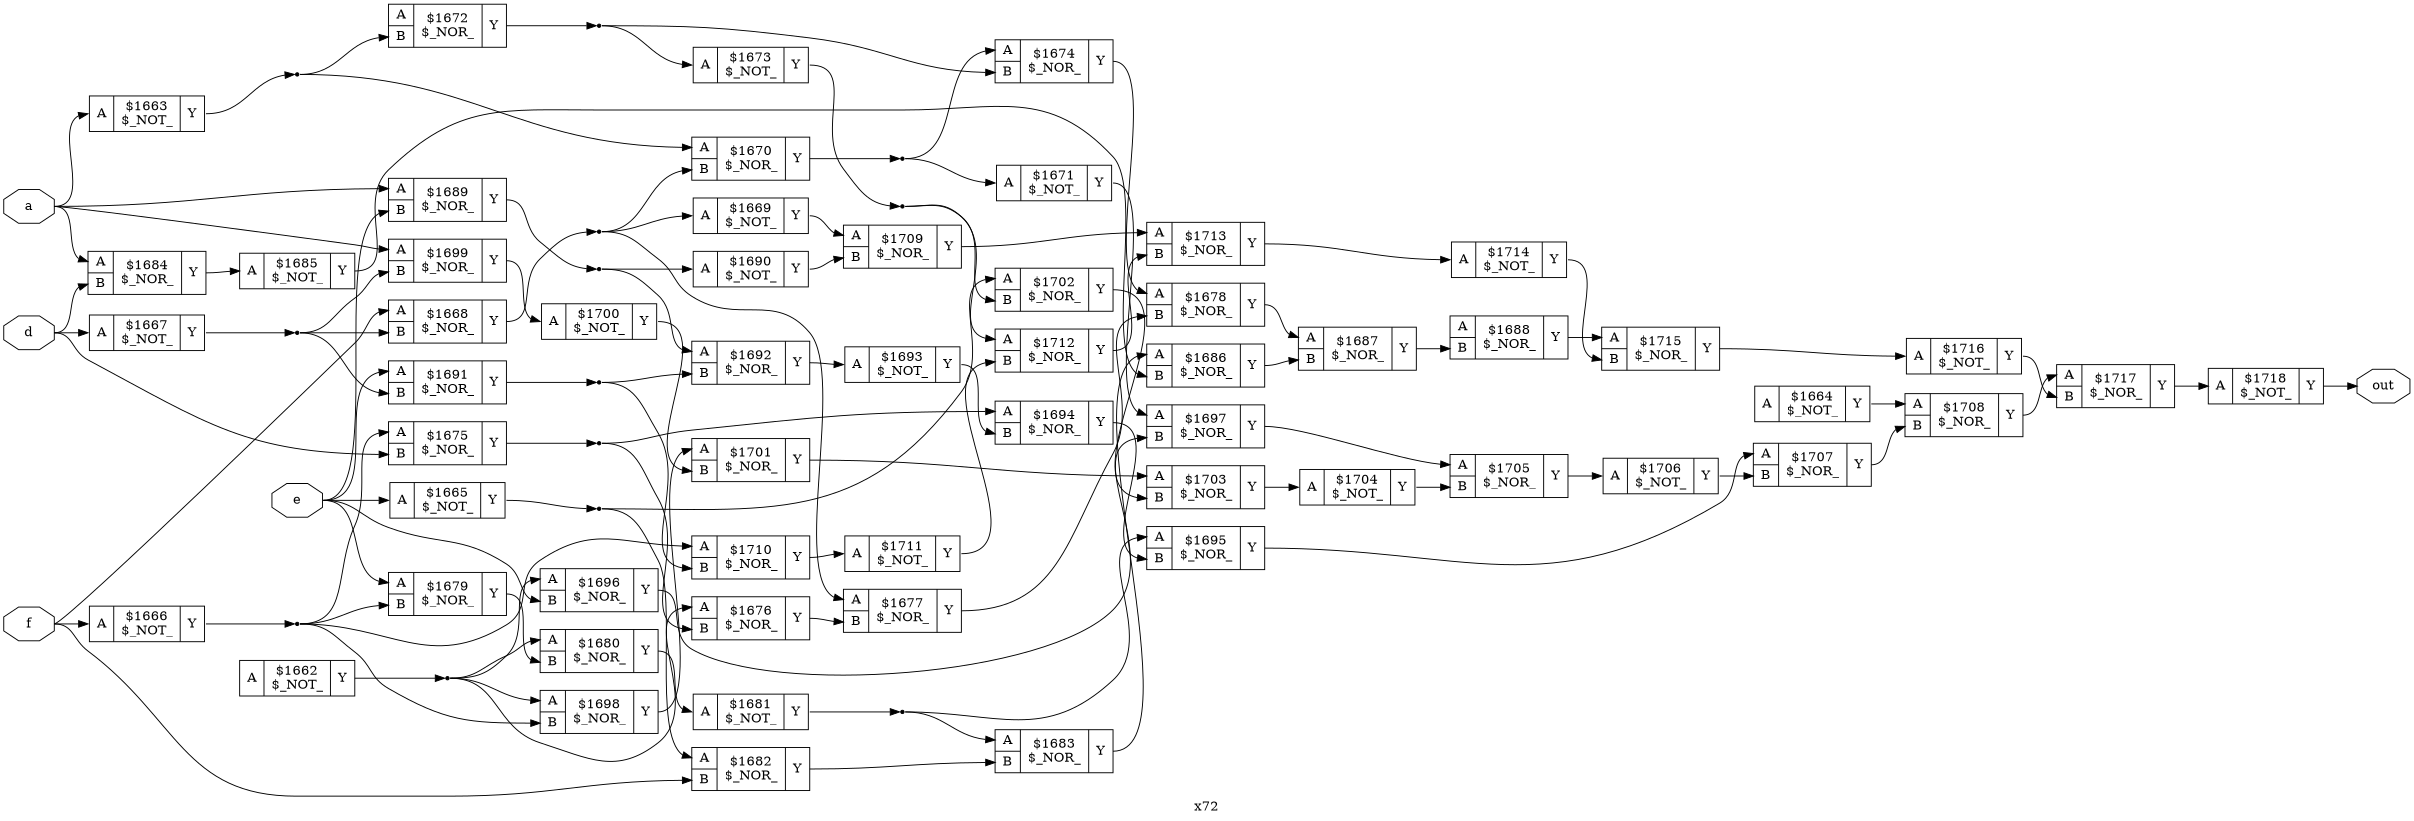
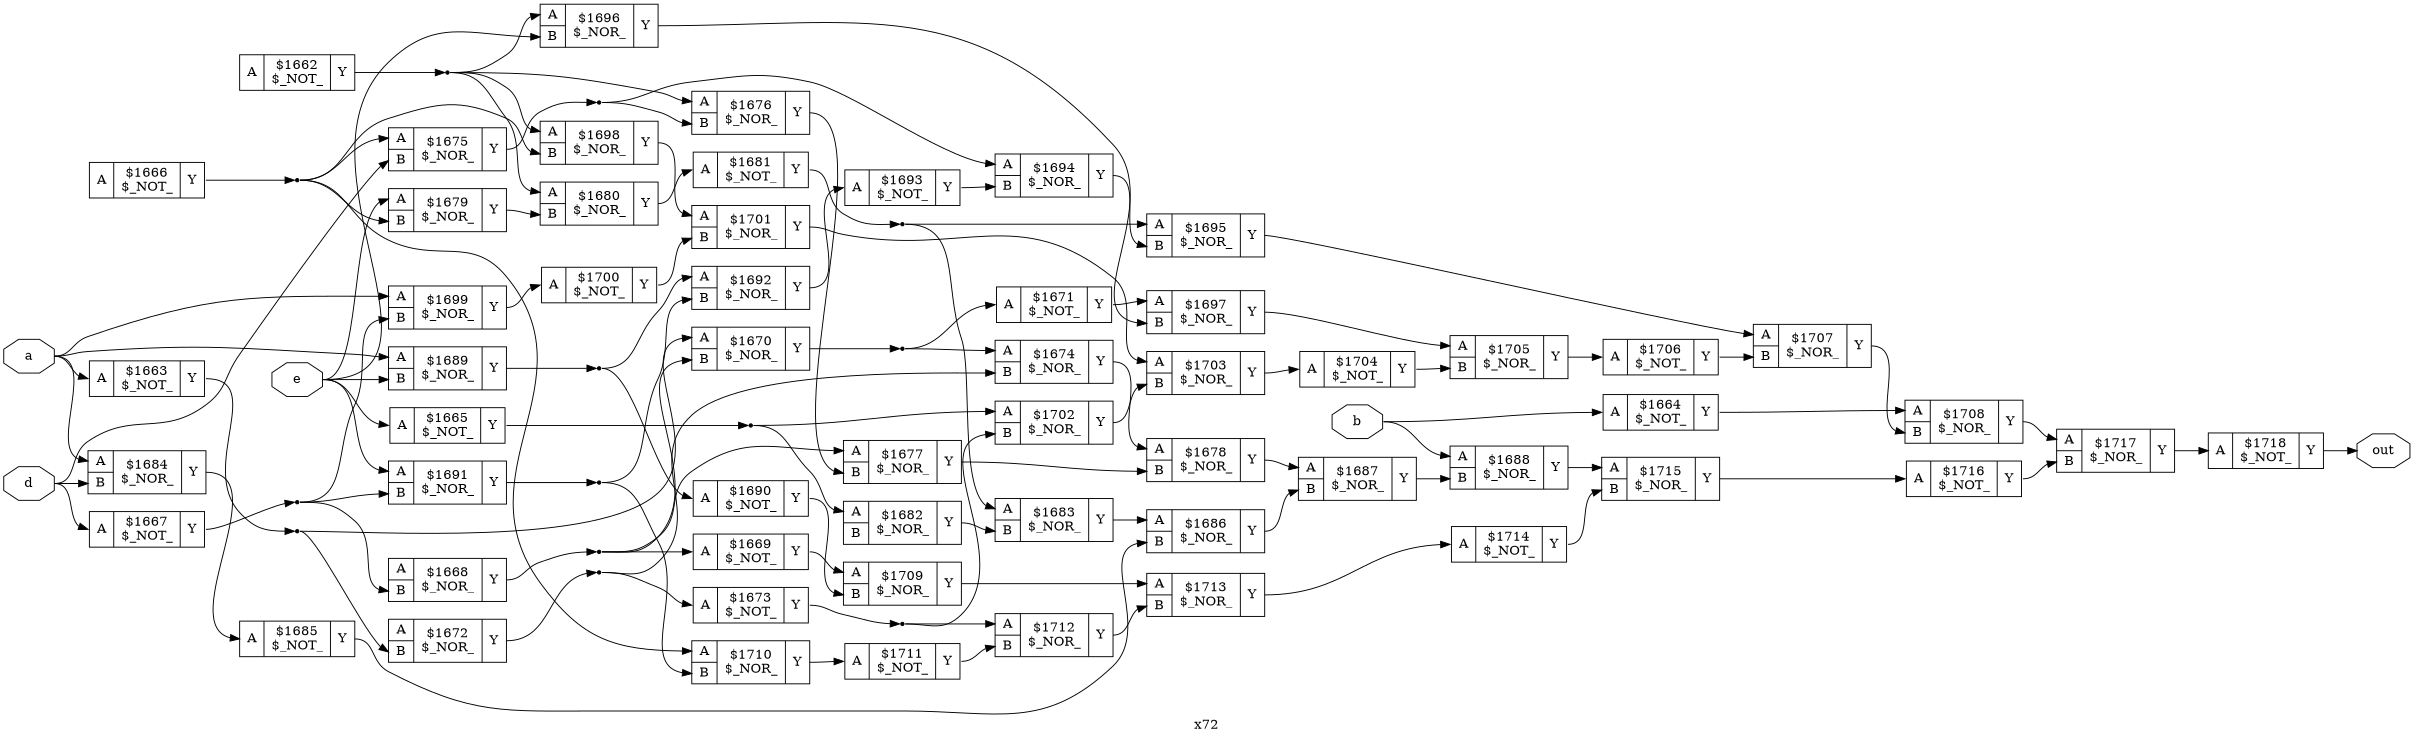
none -> (1357, 422)
(29, 624) -> none
